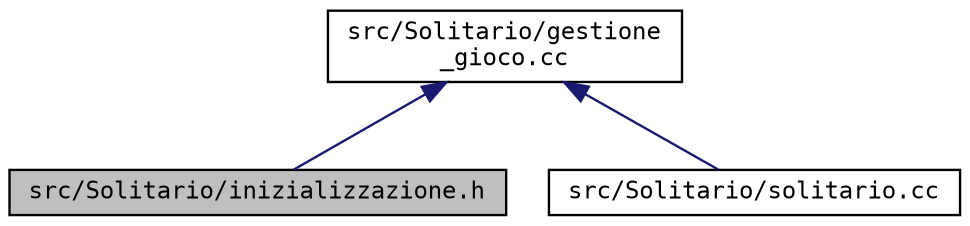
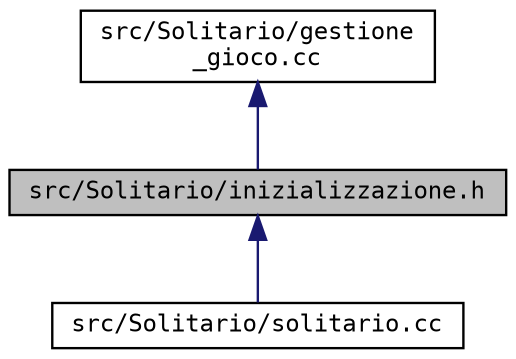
(652, 132) -> (258, 271)
